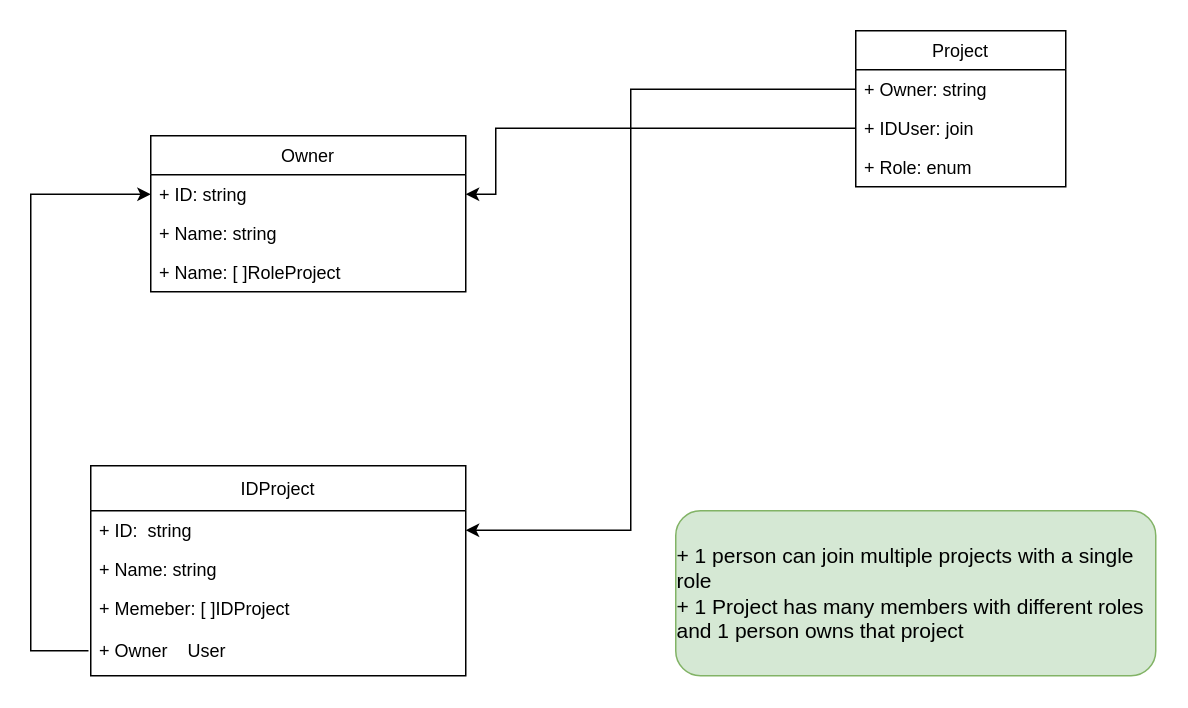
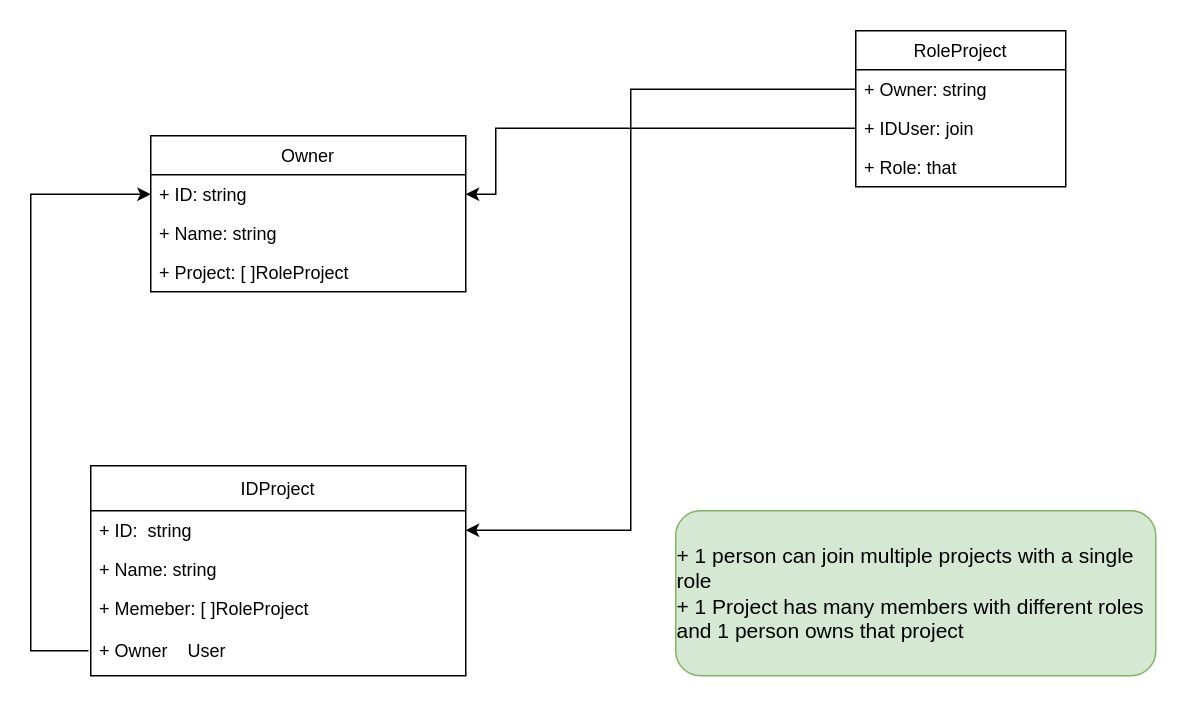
(960, 51) -> (960, 51)
(915, 168) -> (915, 168)
(258, 273) -> (273, 273)
(206, 609) -> (213, 609)
